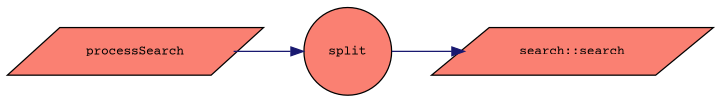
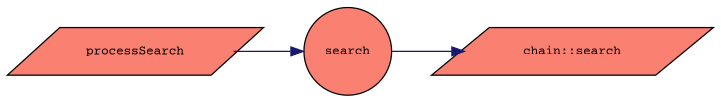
(348, 51) -> (348, 51)
(572, 51) -> (572, 51)
